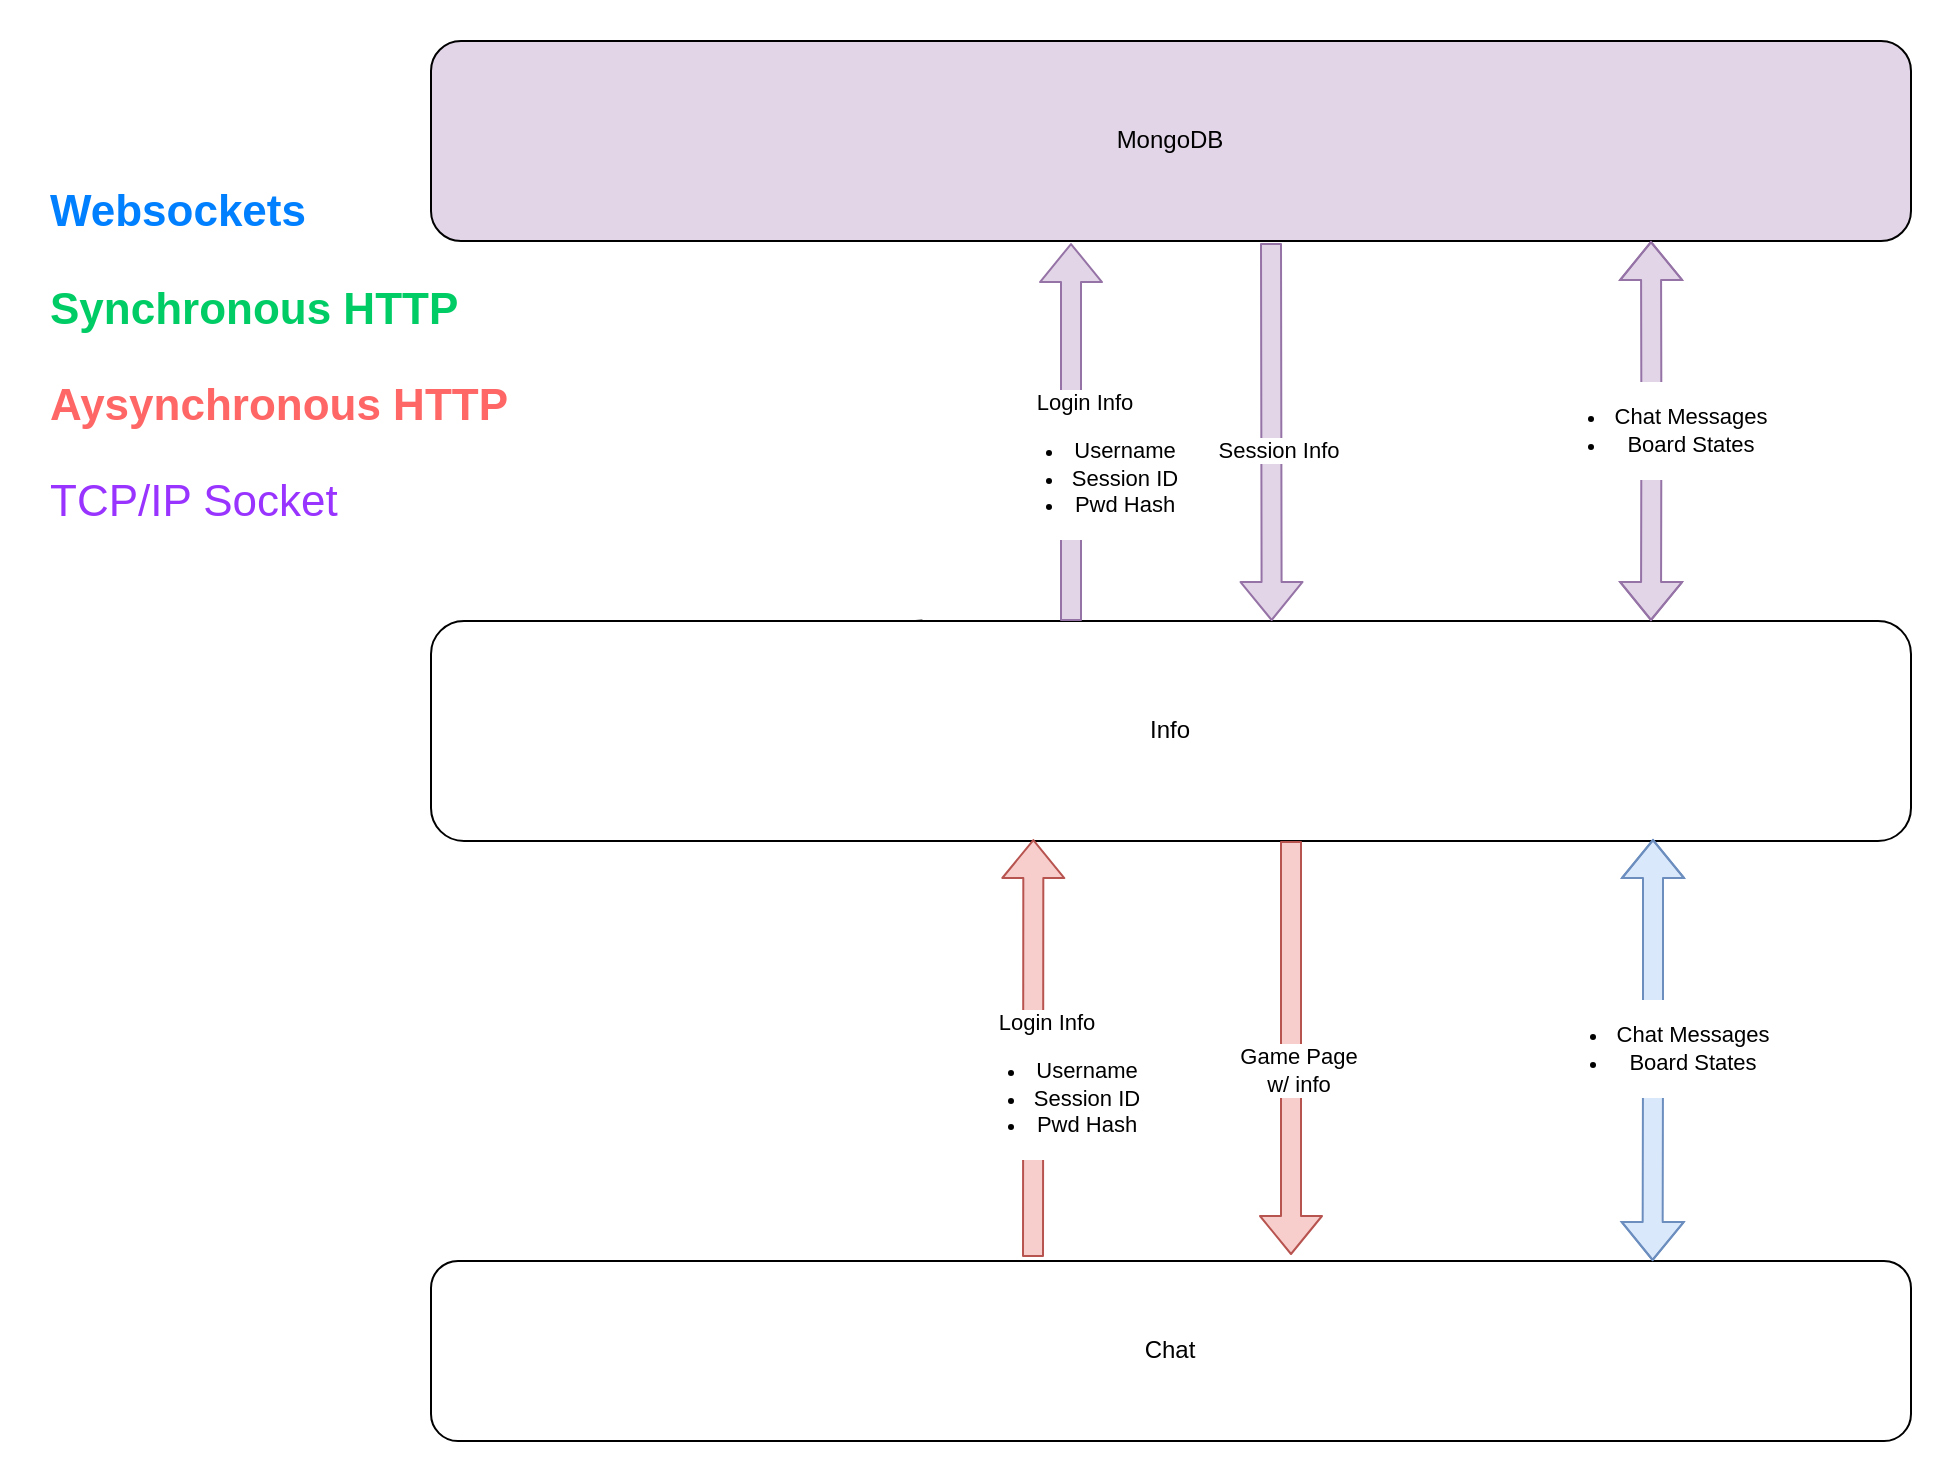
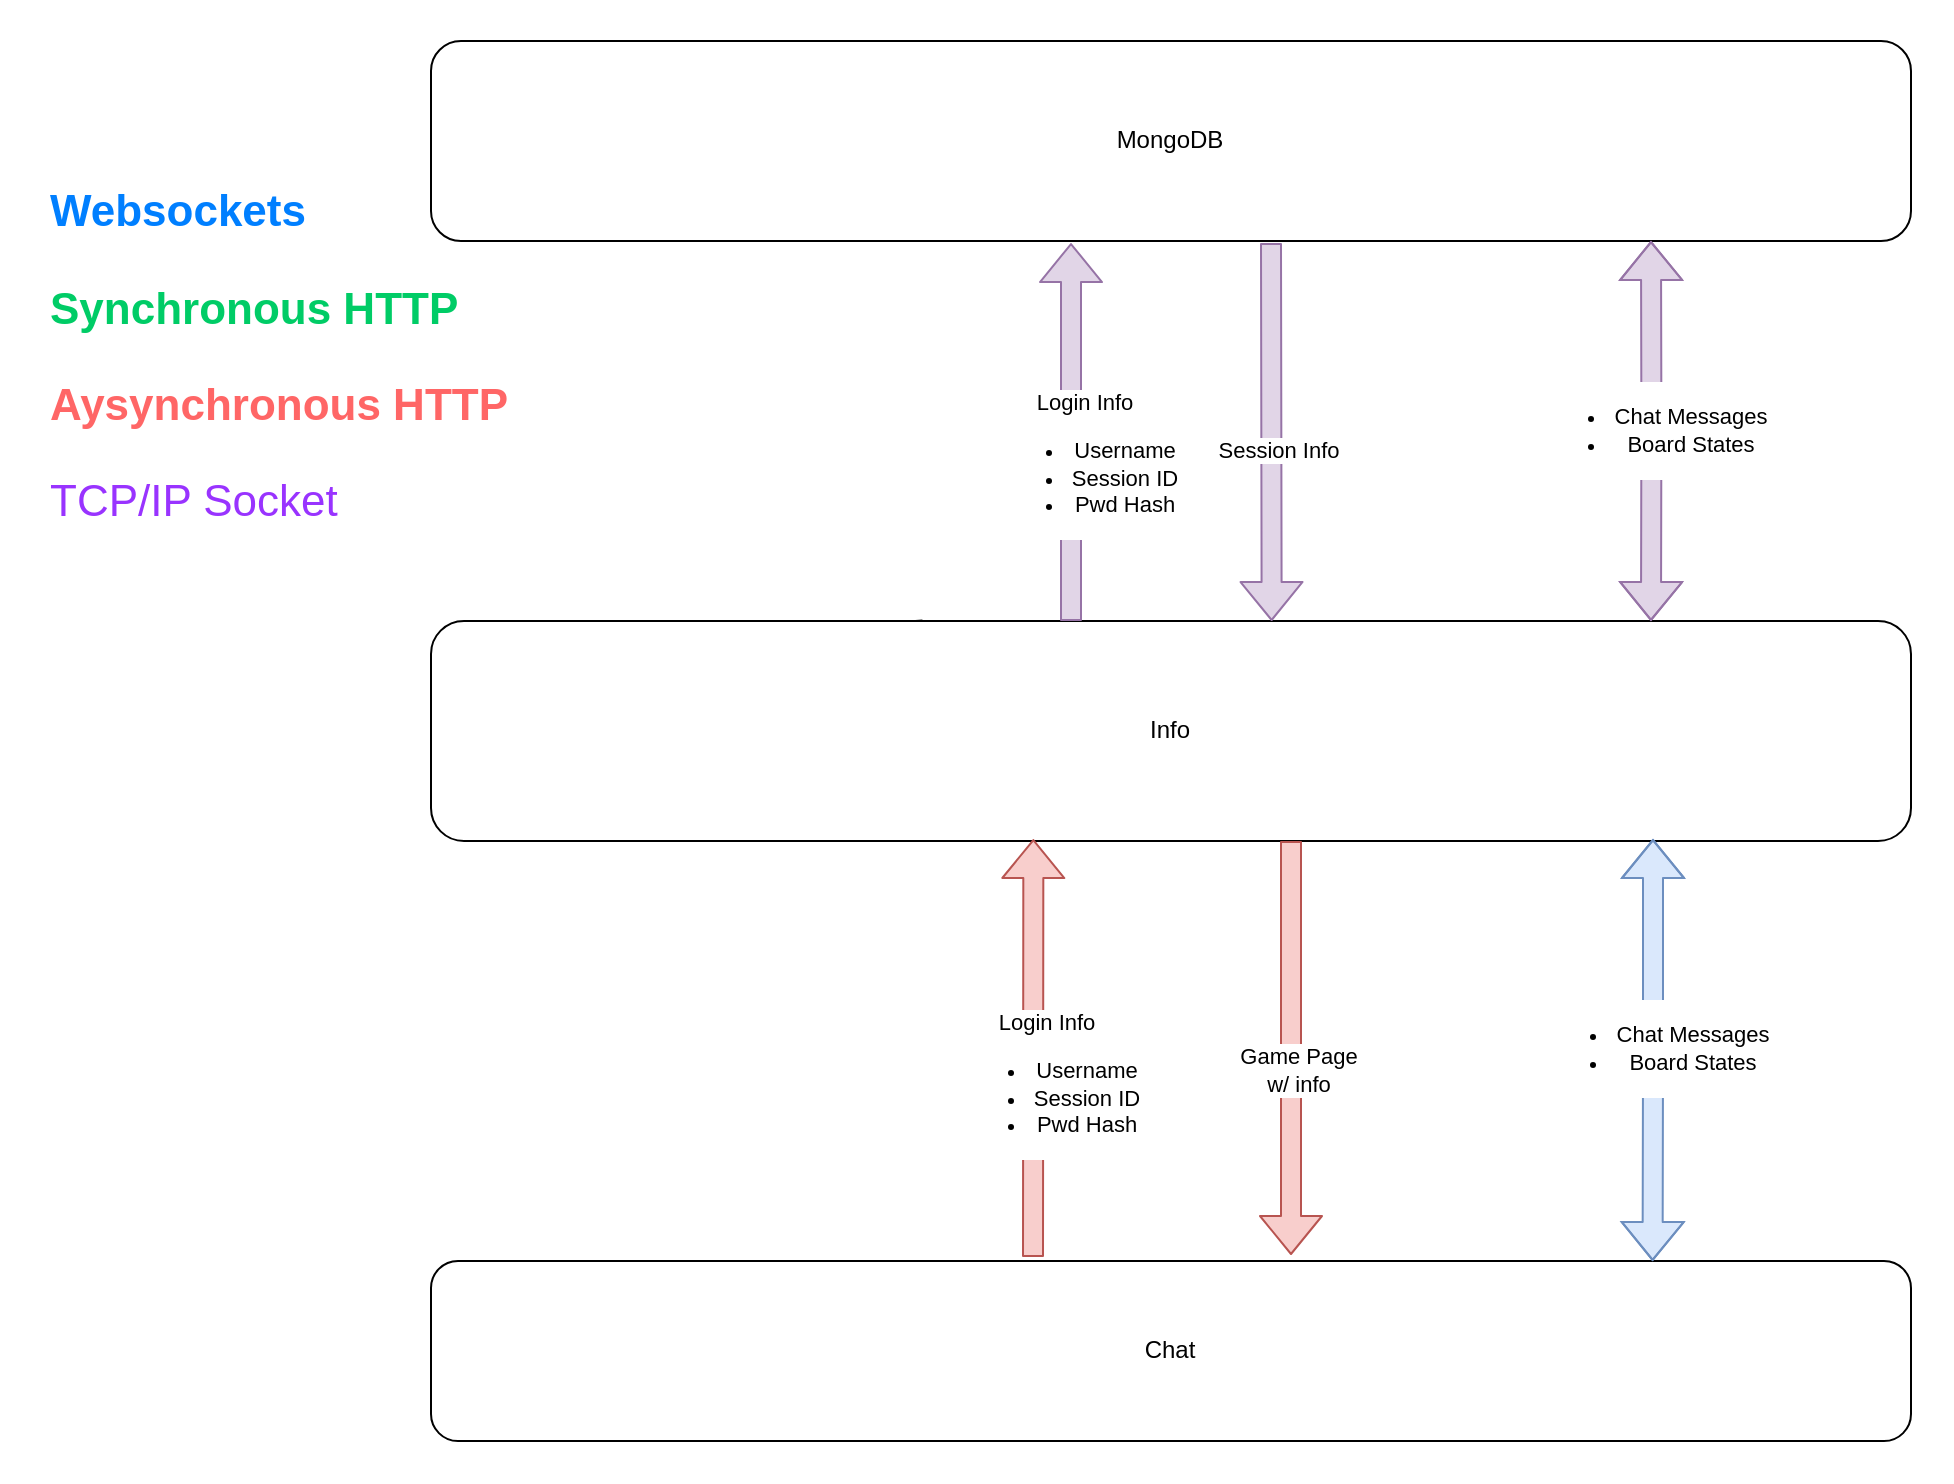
(1171, 141) -> (1171, 141)
